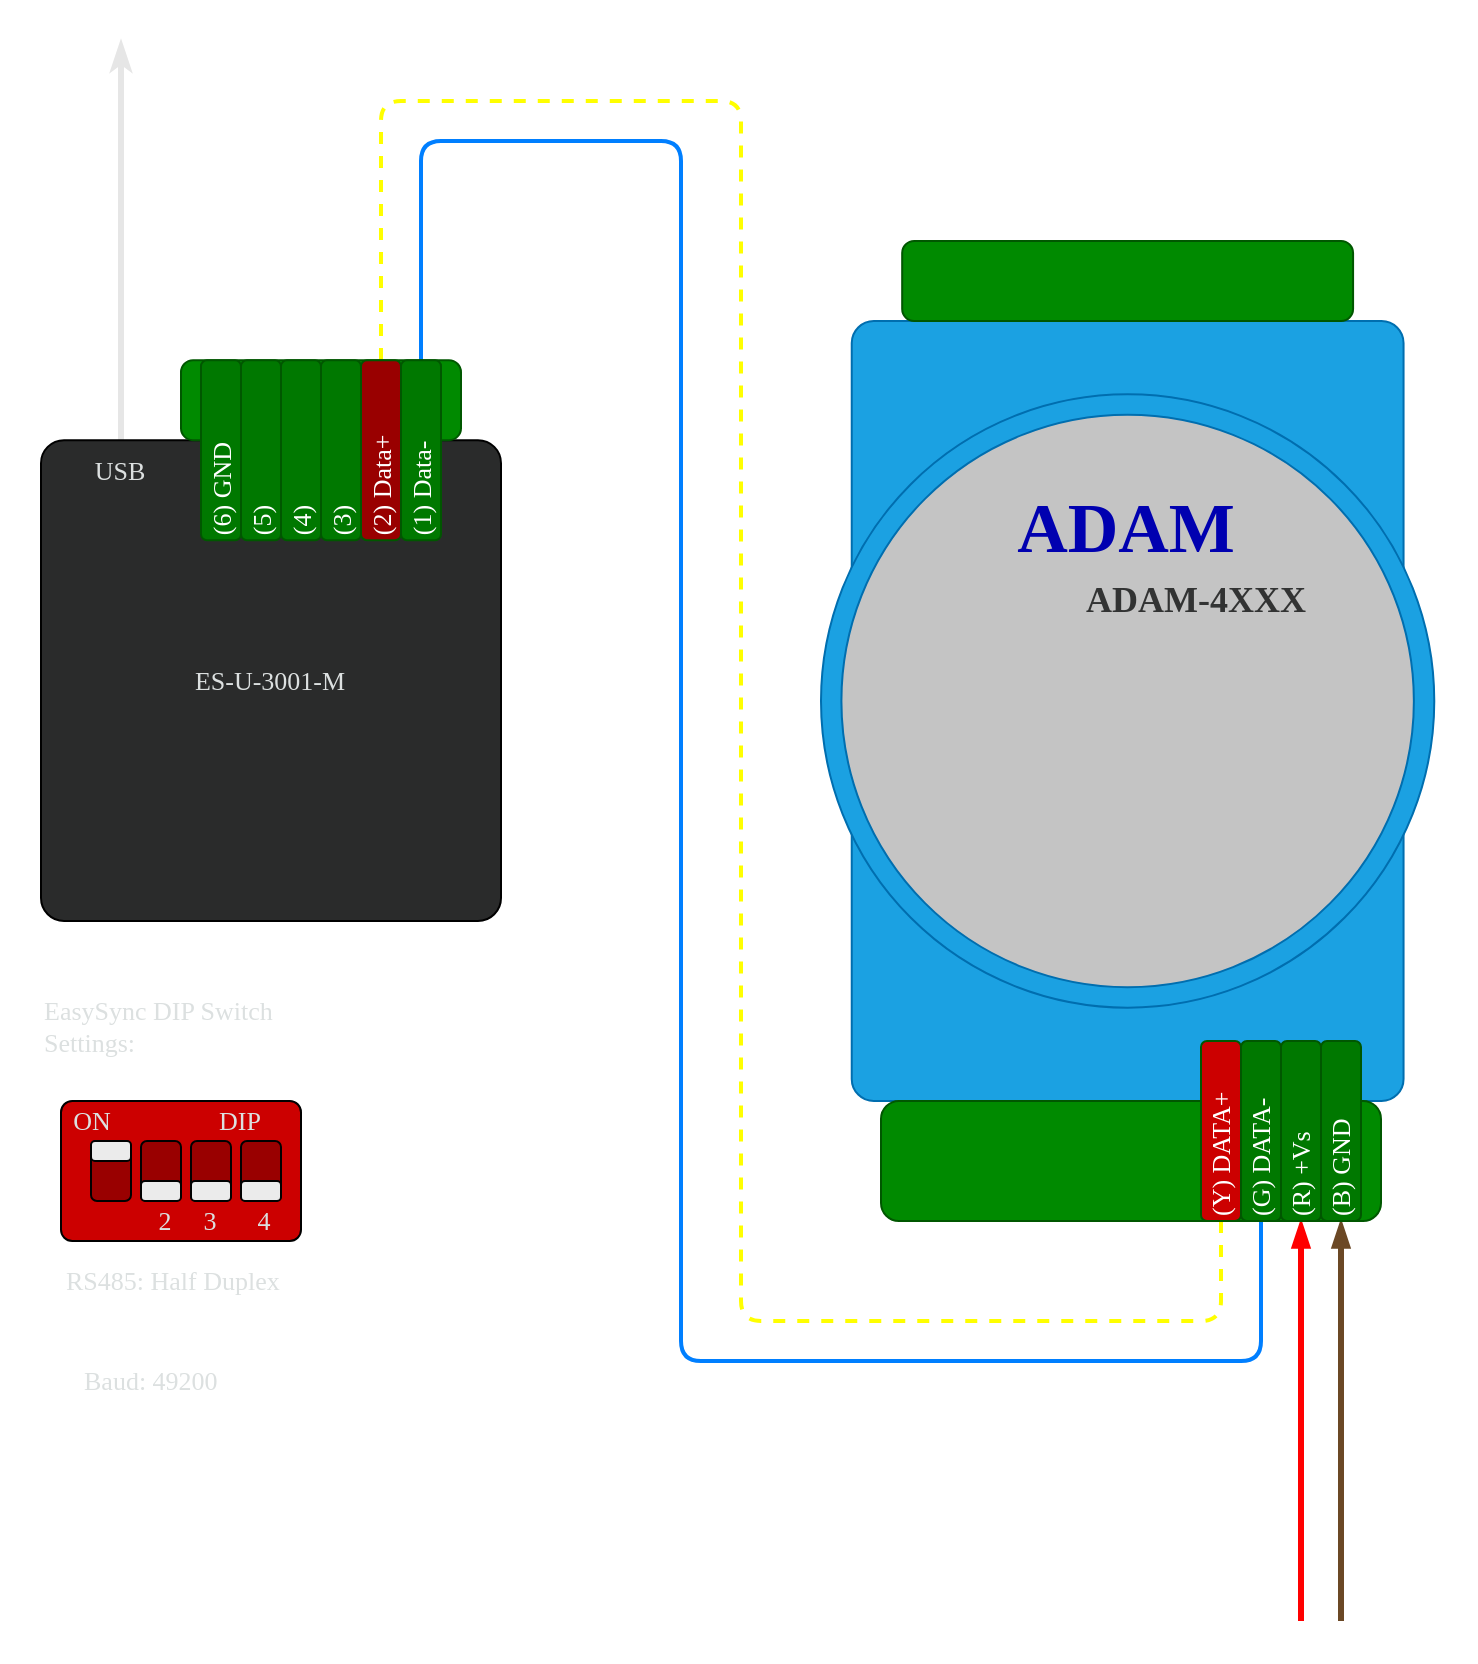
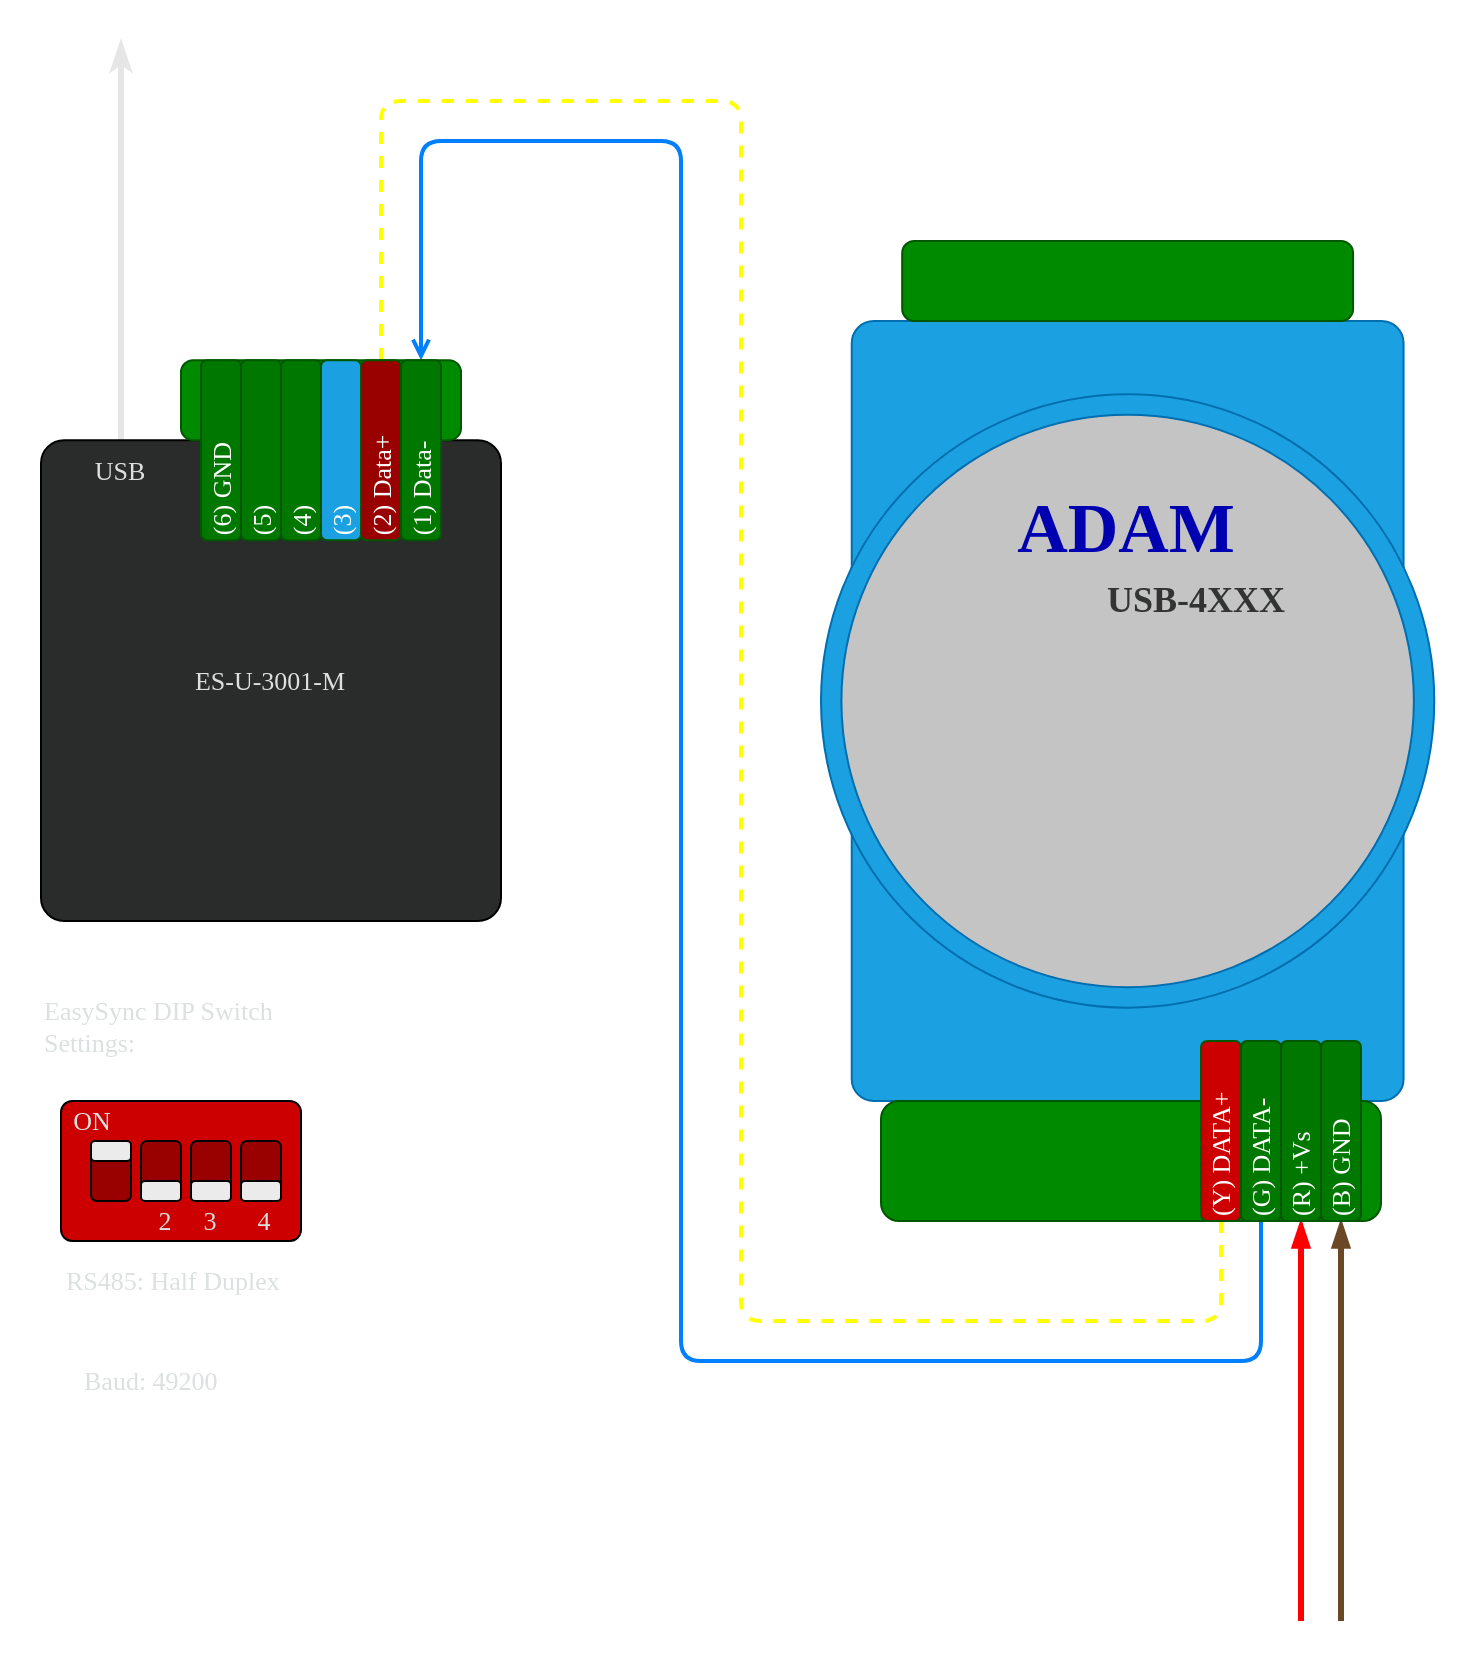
(421, 352) -> (421, 347)
(341, 450) -> (341, 450)
(1197, 593) -> (1197, 593)
(241, 1121) -> none
